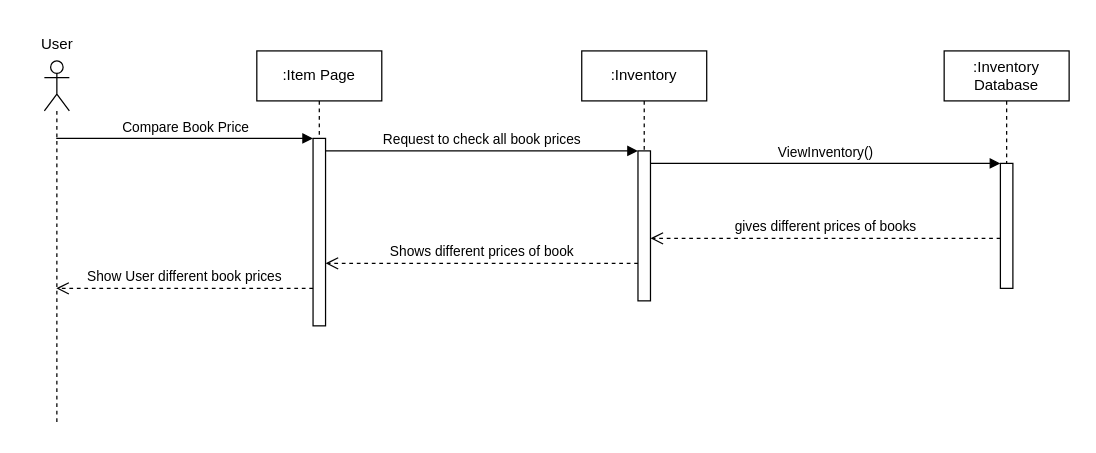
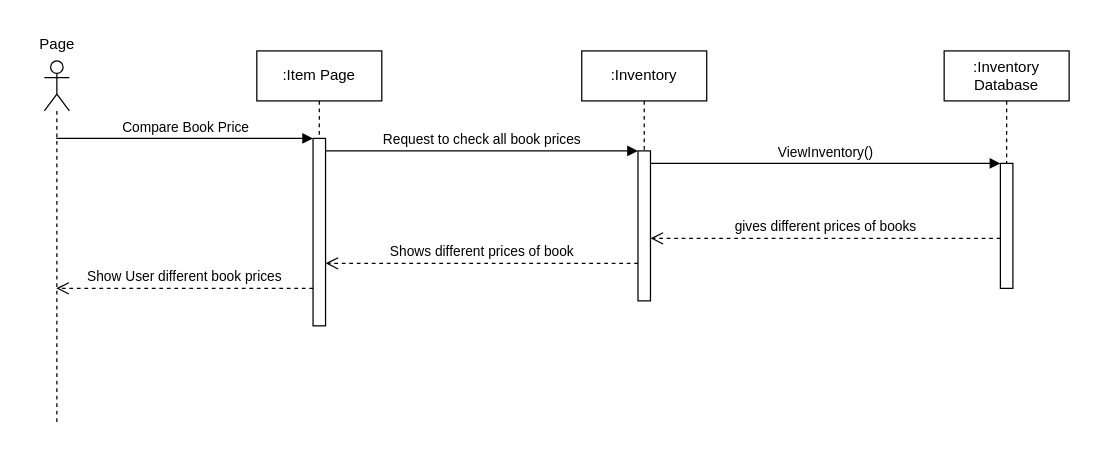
(58, 44) -> (58, 44)
